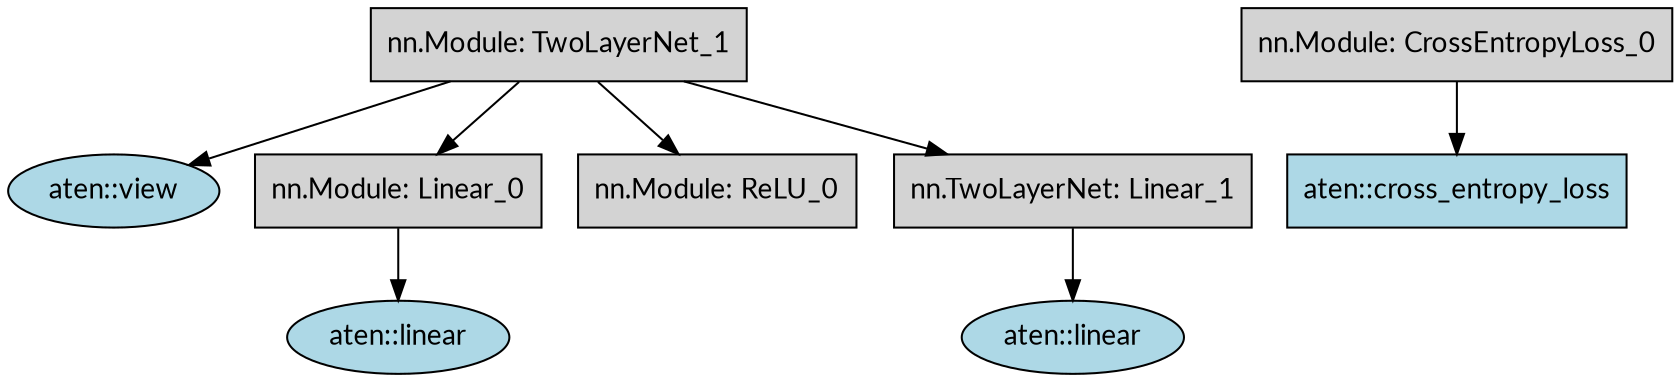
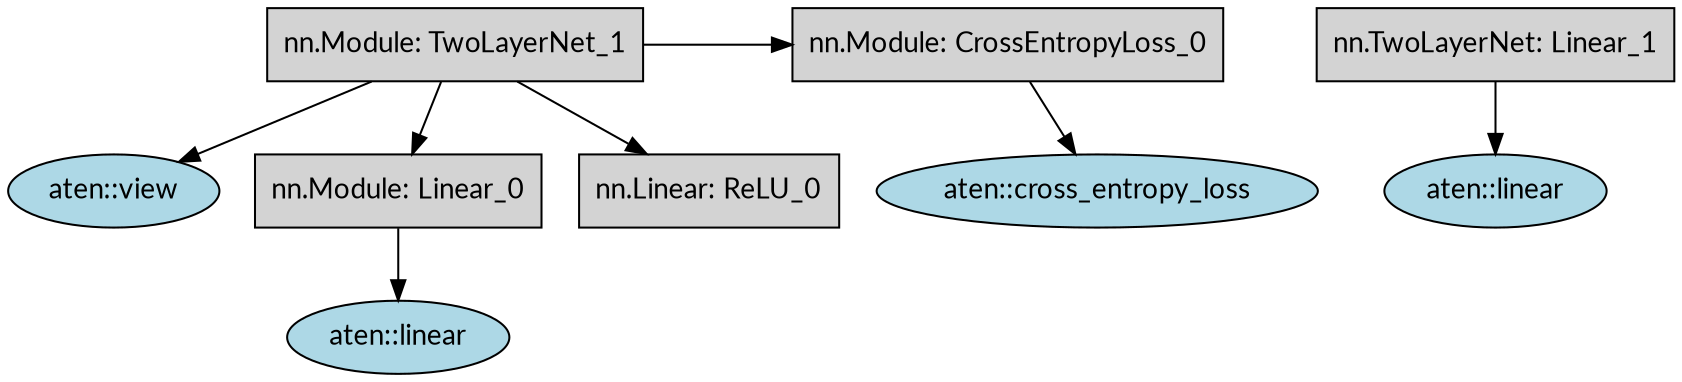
(805, 115) -> (708, 45)
(717, 191) -> (709, 191)
(1457, 191) -> (1097, 191)
